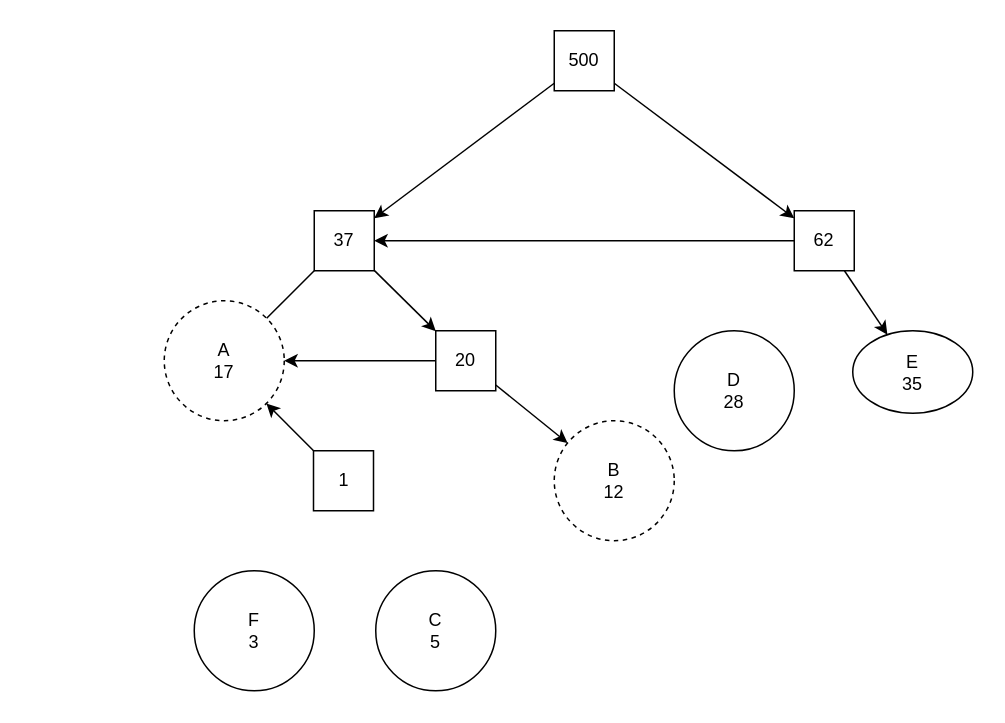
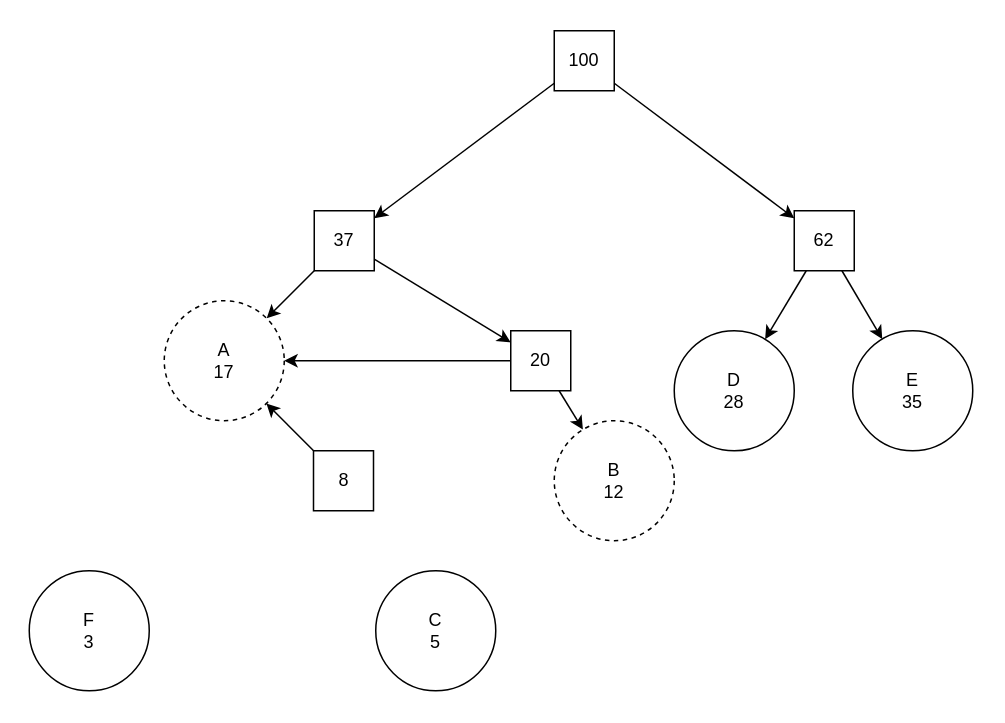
(584, 61) -> (584, 61)
(589, 241) -> (788, 301)
(272, 313) -> (275, 310)
(466, 361) -> (541, 361)
(913, 372) -> (913, 391)
(344, 481) -> (344, 481)
(254, 631) -> (89, 631)
